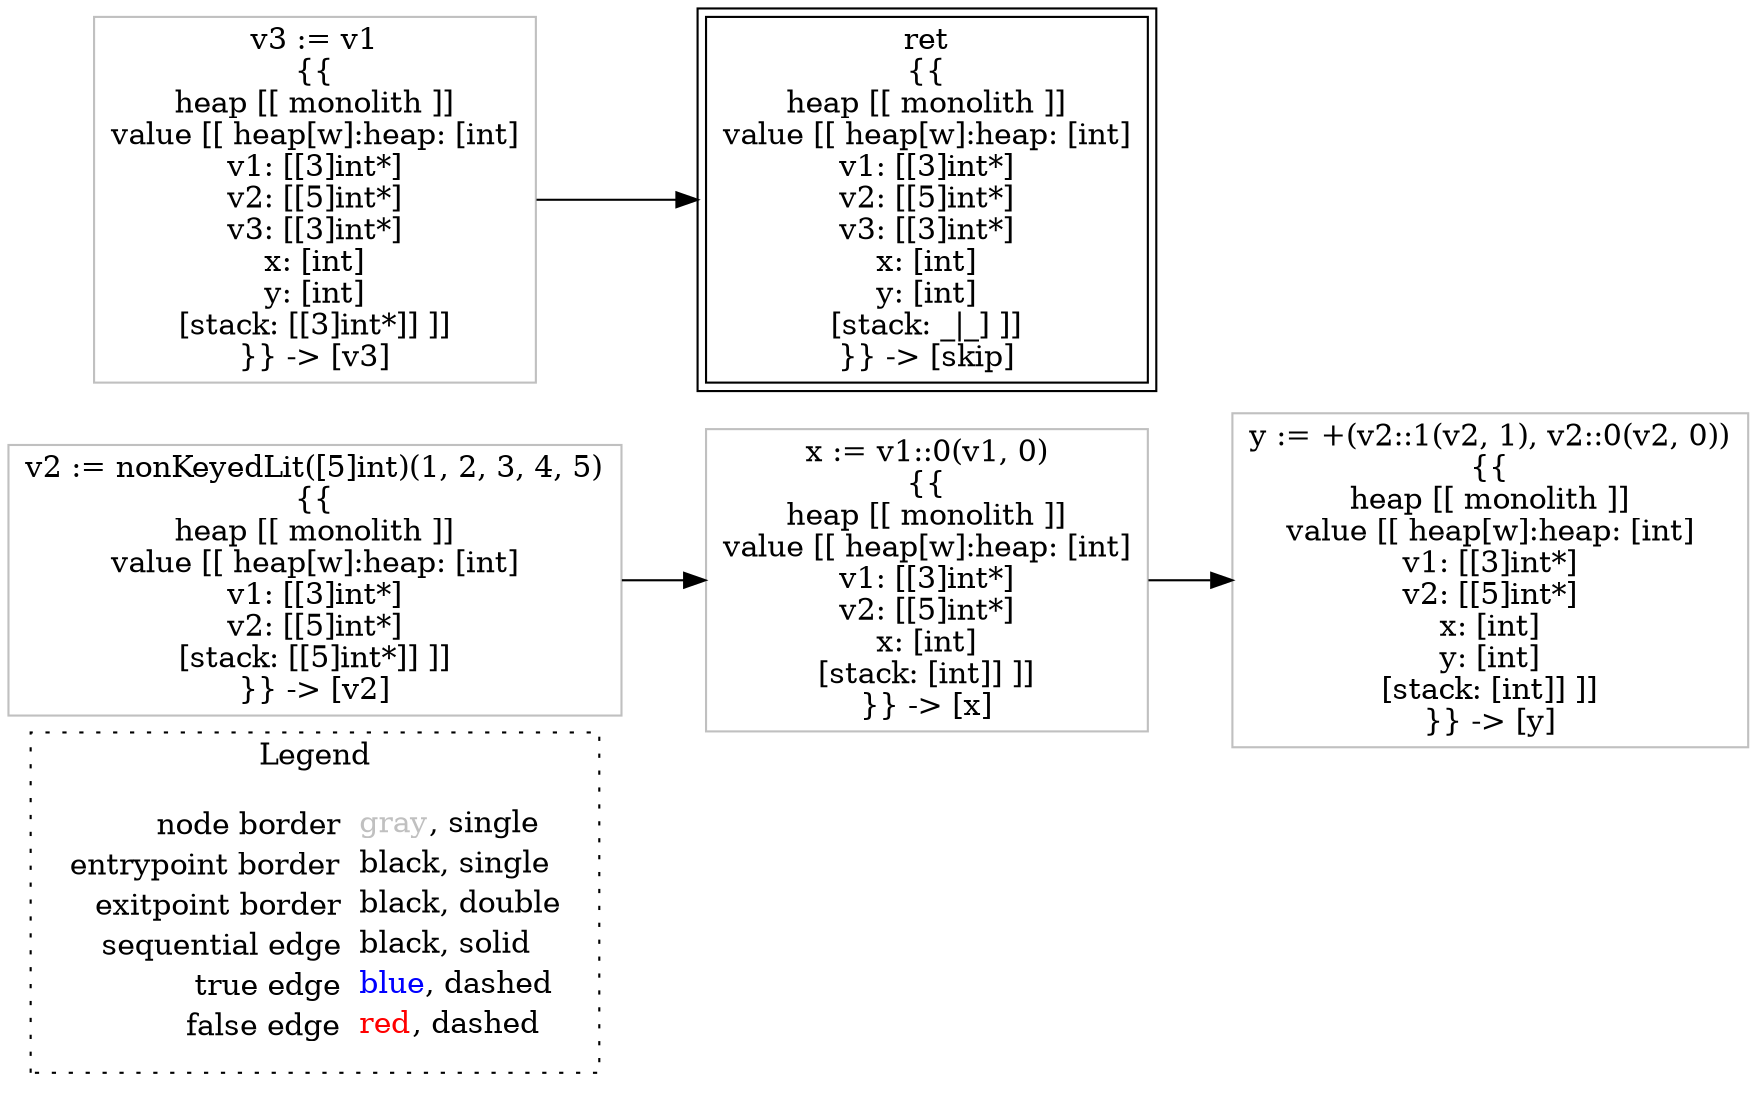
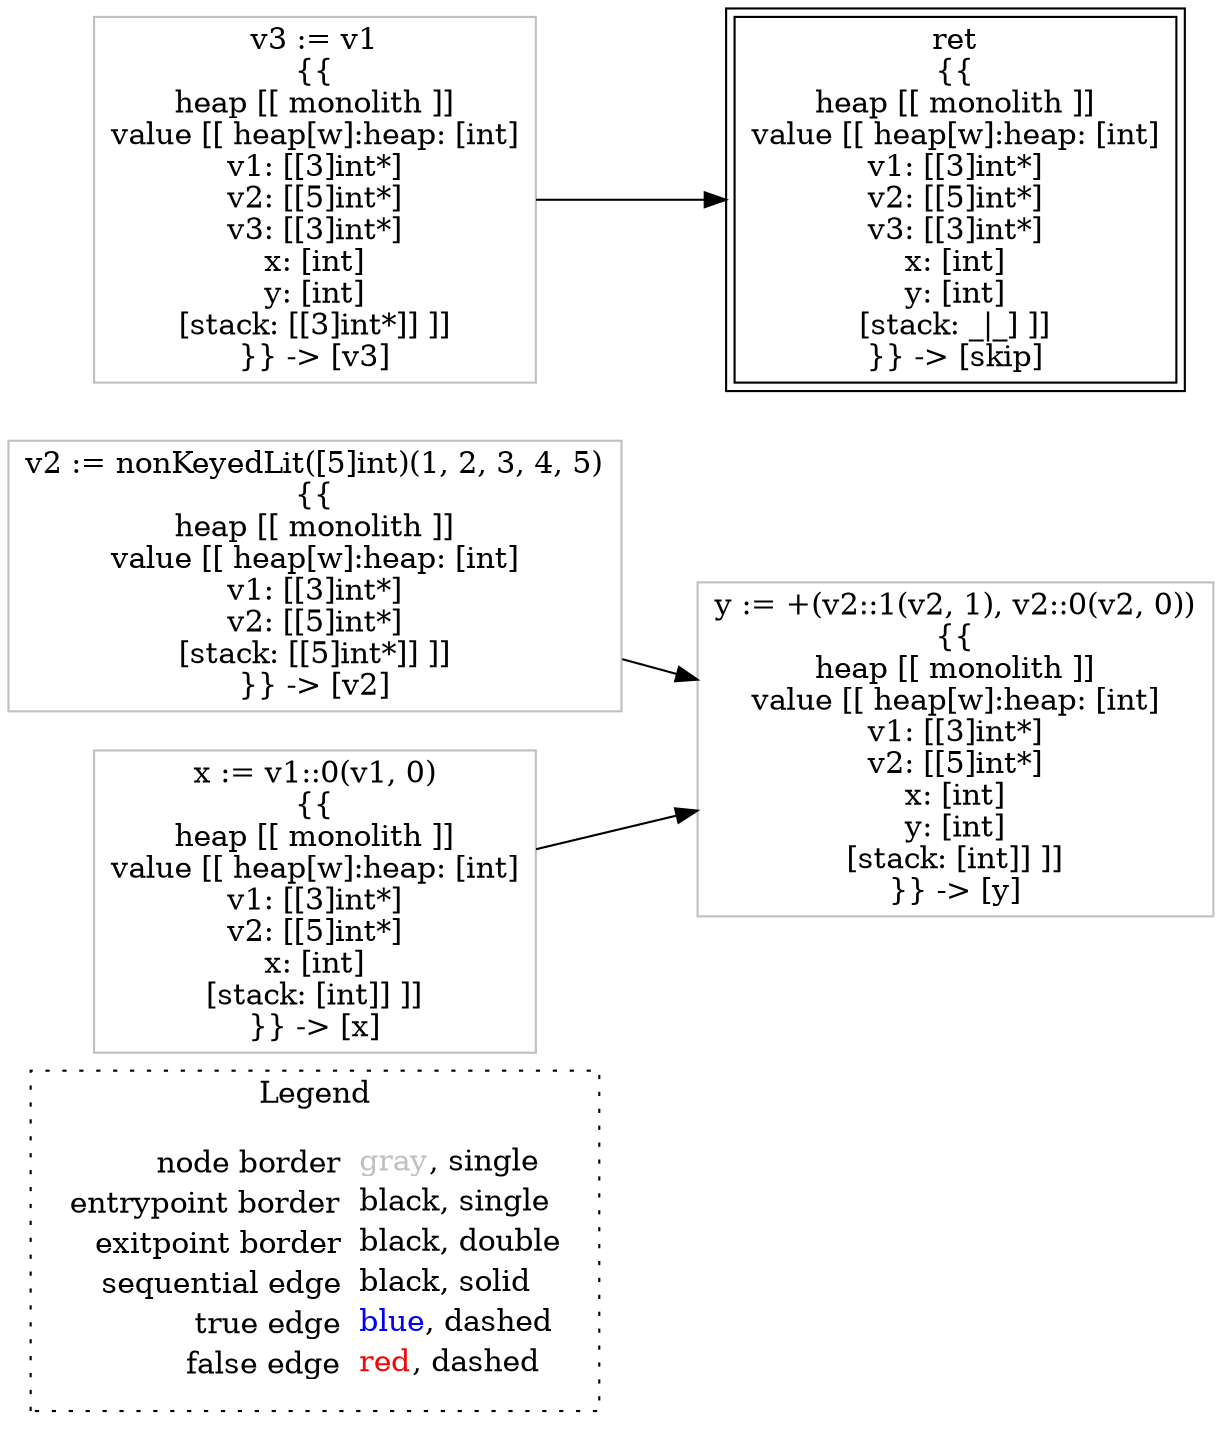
(653, 580) -> (650, 667)
